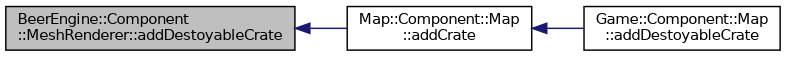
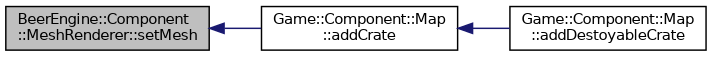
(150, 28) -> (108, 28)
(439, 28) -> (360, 28)
